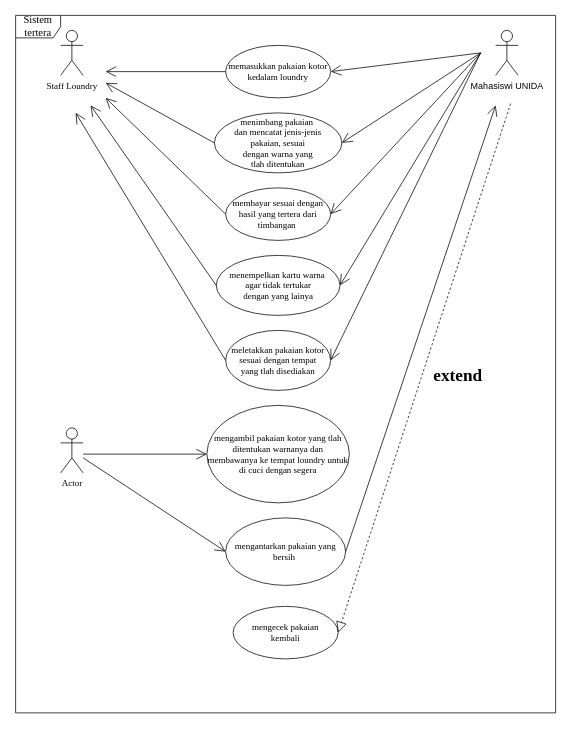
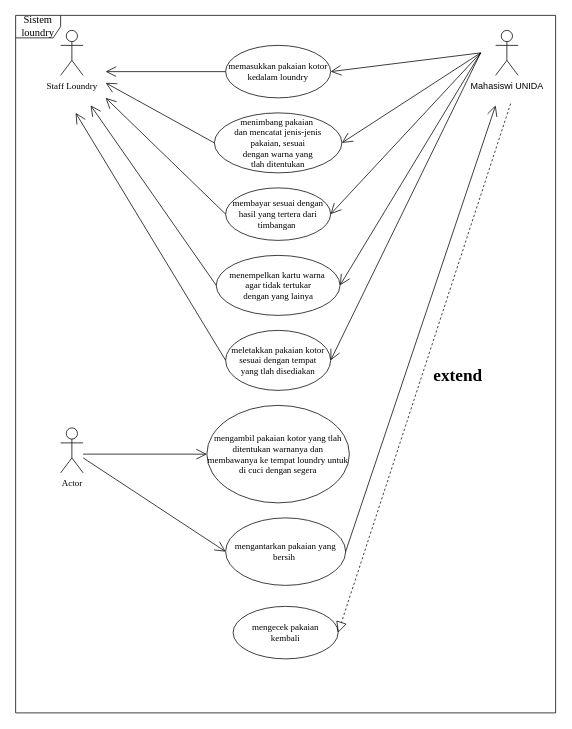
(38, 27) -> (38, 27)
